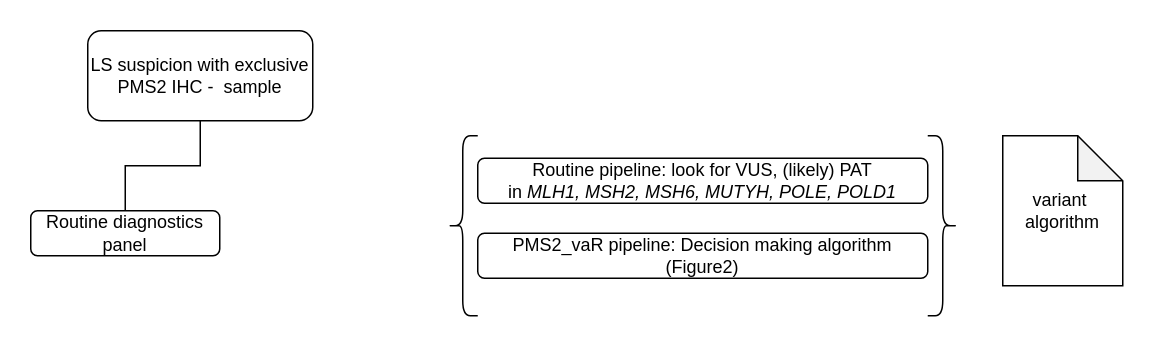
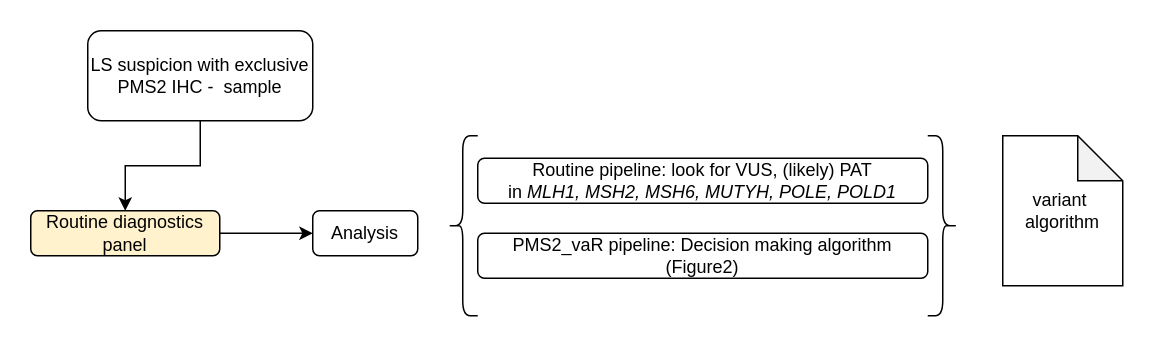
(125, 203) -> (125, 199)
(125, 233) -> (125, 233)
none -> (261, 233)
none -> (365, 233)
